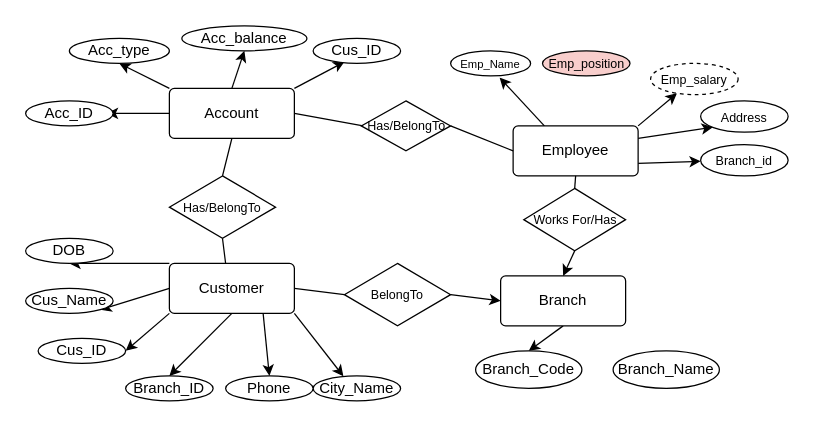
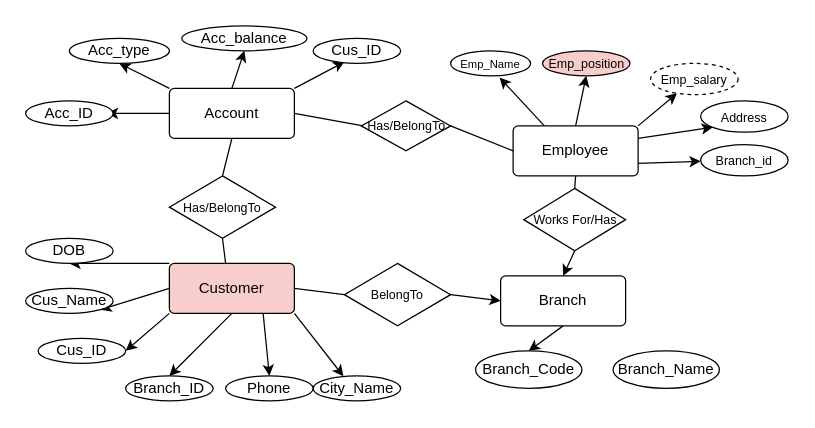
none -> (580, 105)
(232, 288) -> (232, 288)
